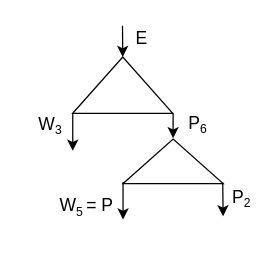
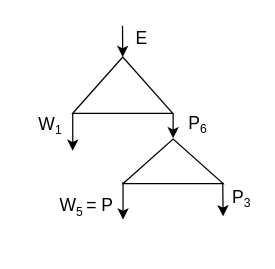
(51, 126) -> (51, 126)
(242, 198) -> (242, 198)
